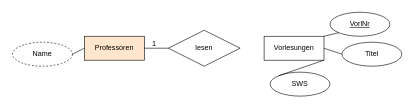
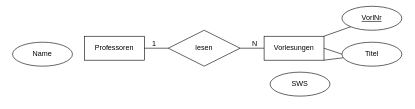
(360, 24) -> (372, 18)
(114, 48) -> (114, 48)
none -> (252, 48)
(78, 52) -> none
(42, 54) -> (42, 54)
(303, 68) -> (333, 59)
